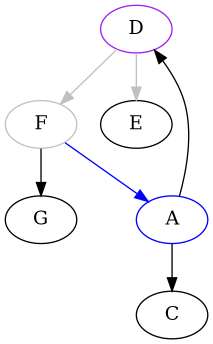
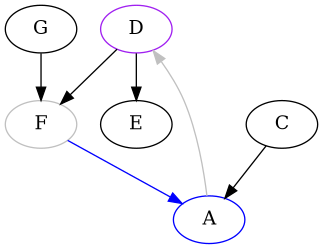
(136, 70) -> (136, 70)
(94, 72) -> (94, 72)
(188, 126) -> (193, 126)
(41, 166) -> (41, 70)
(172, 261) -> (250, 167)
